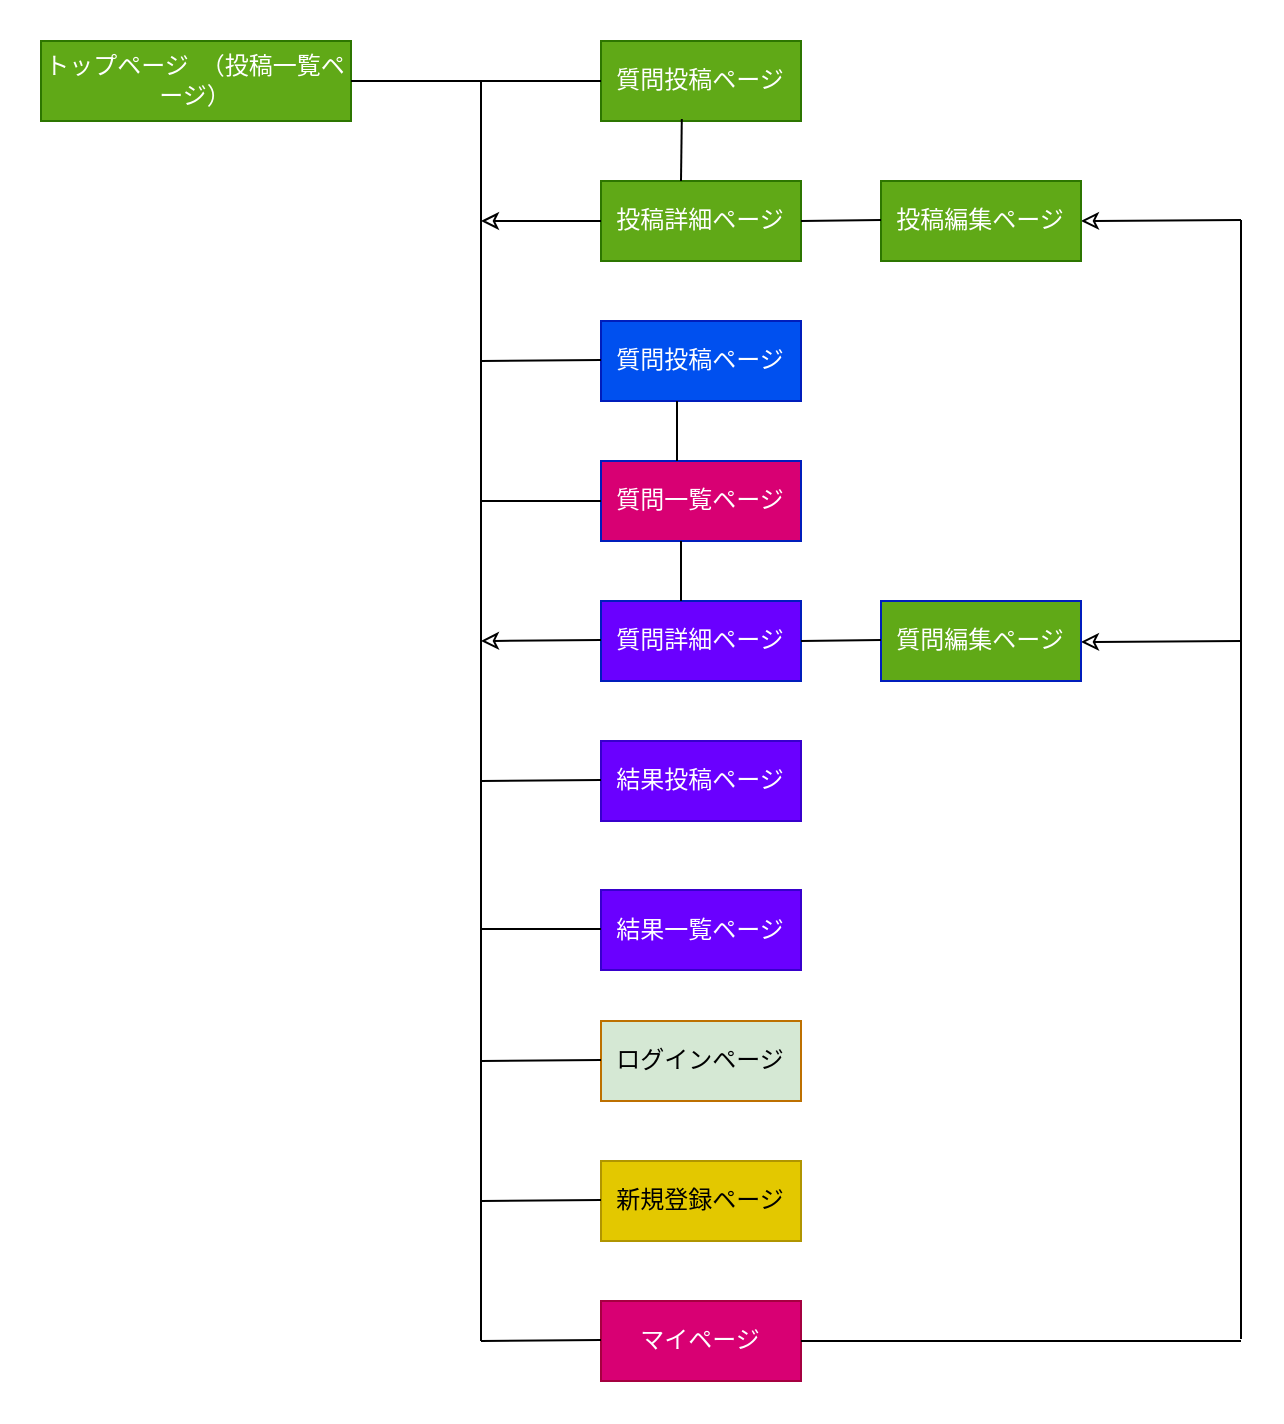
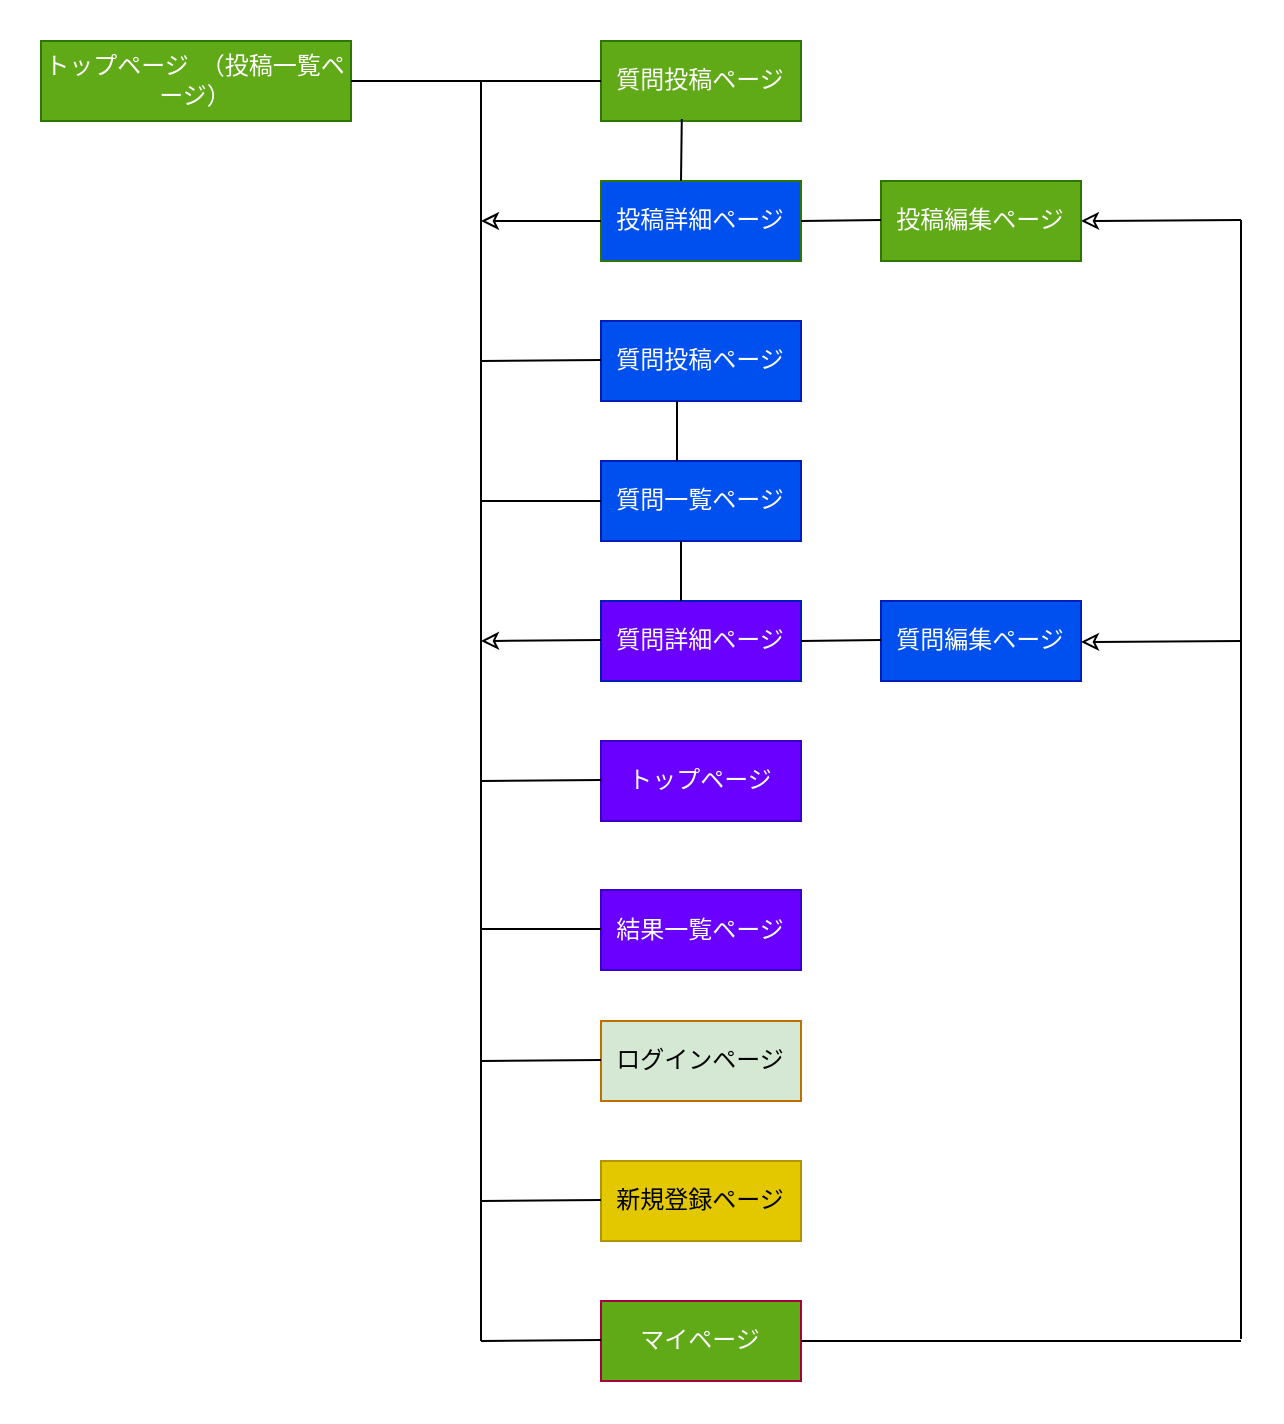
(701, 221) -> (701, 221)
(701, 501) -> (701, 501)
(981, 641) -> (981, 641)
(701, 781) -> (701, 781)
(701, 1341) -> (701, 1341)
